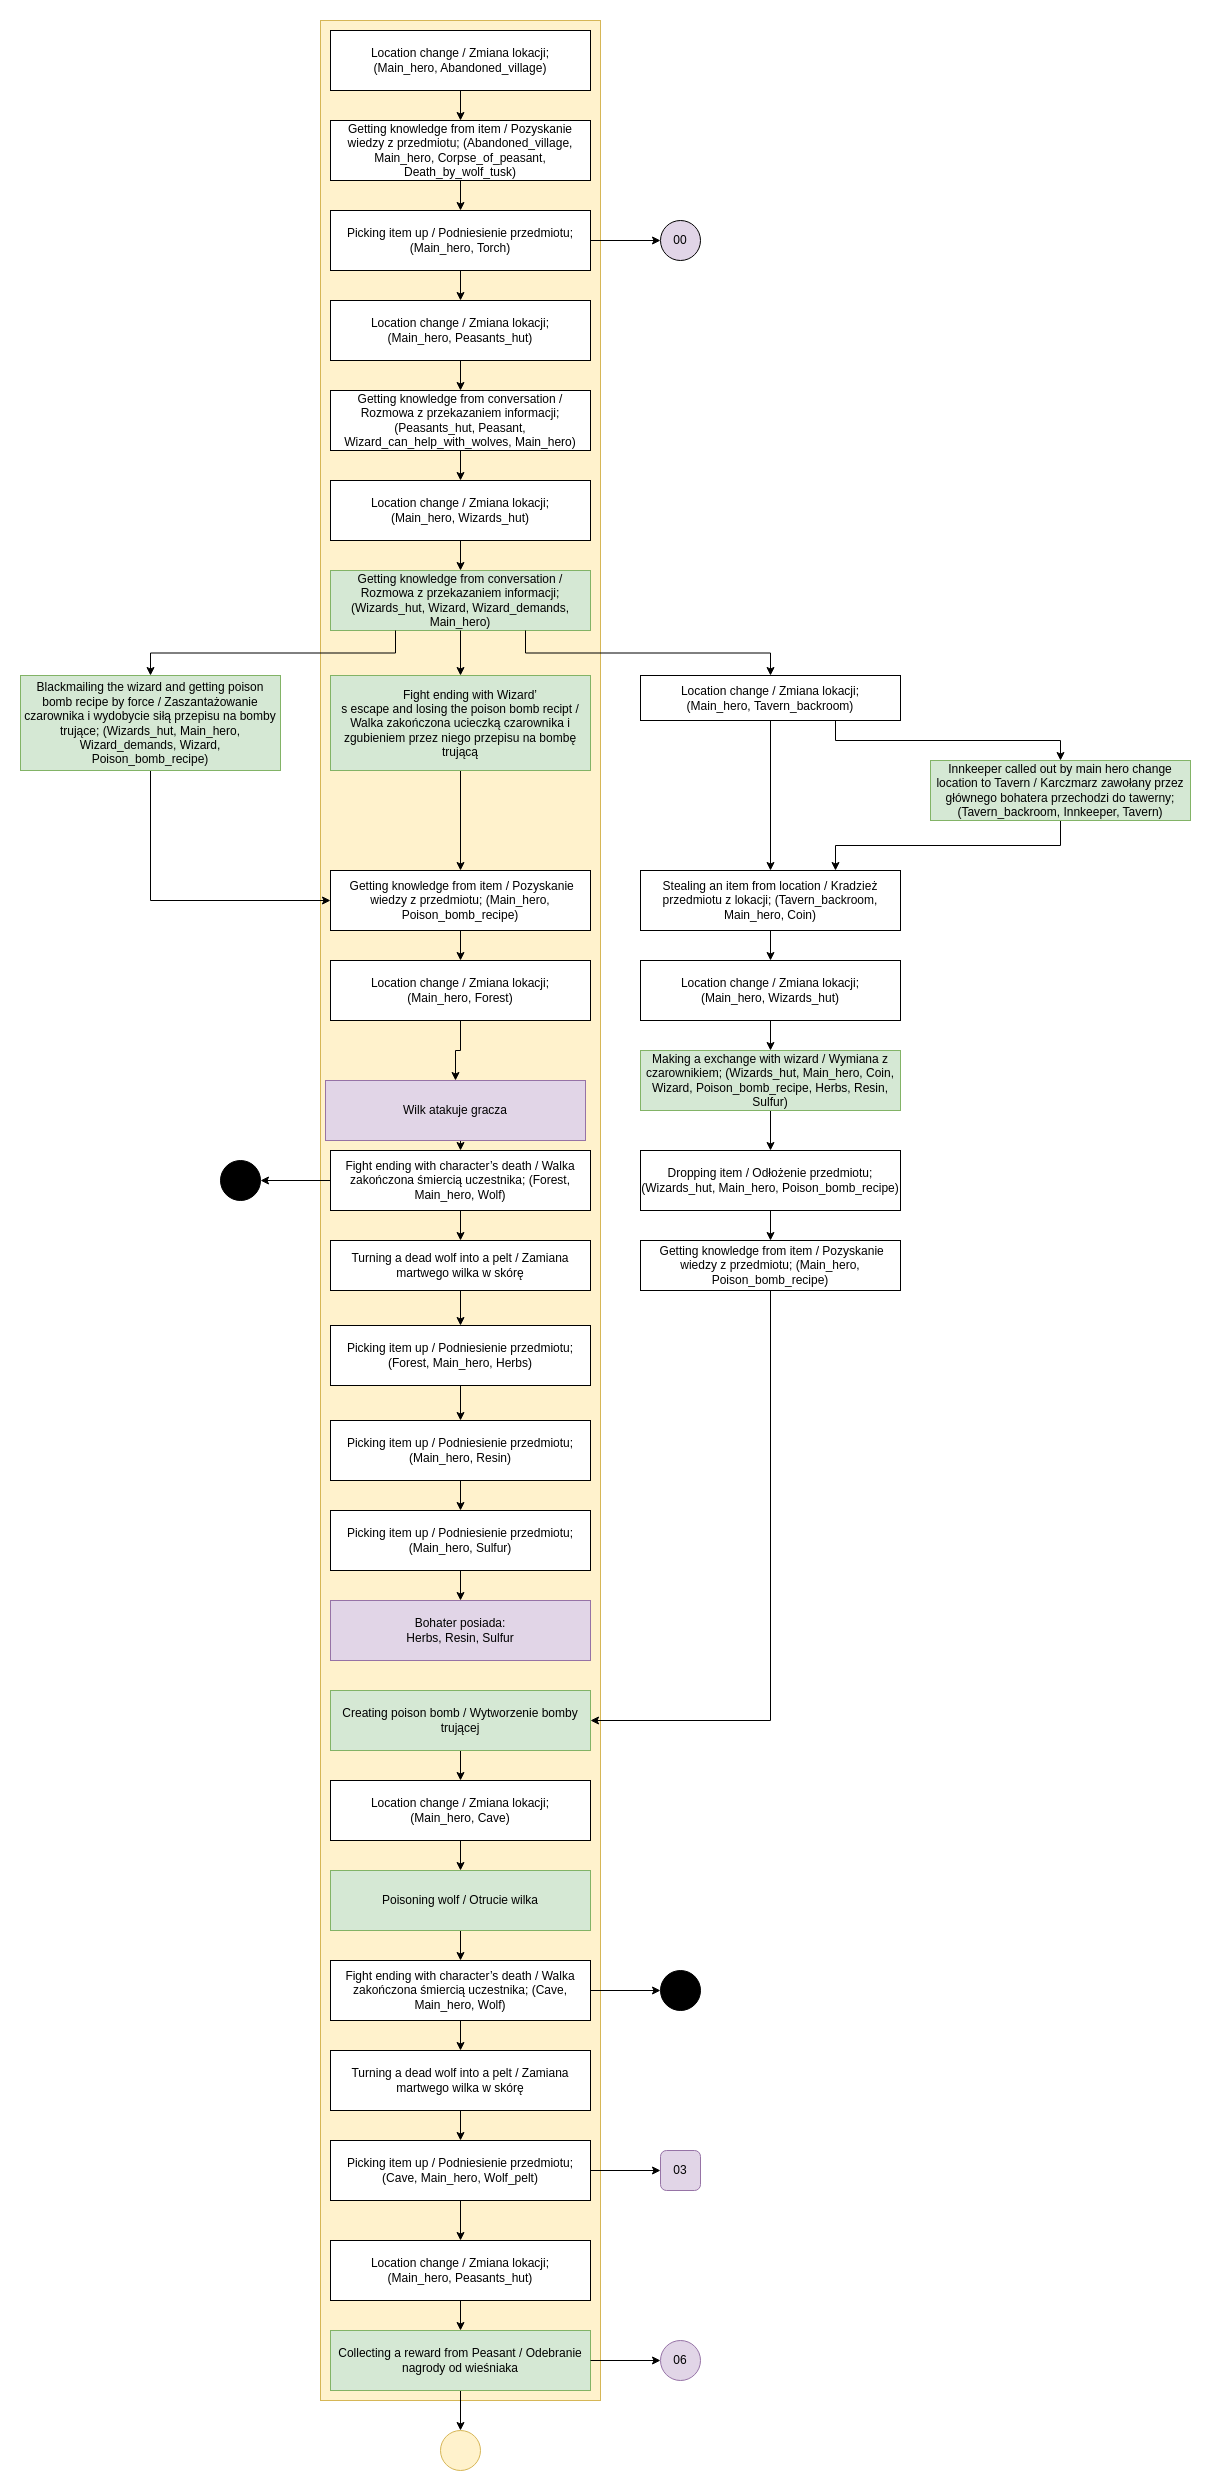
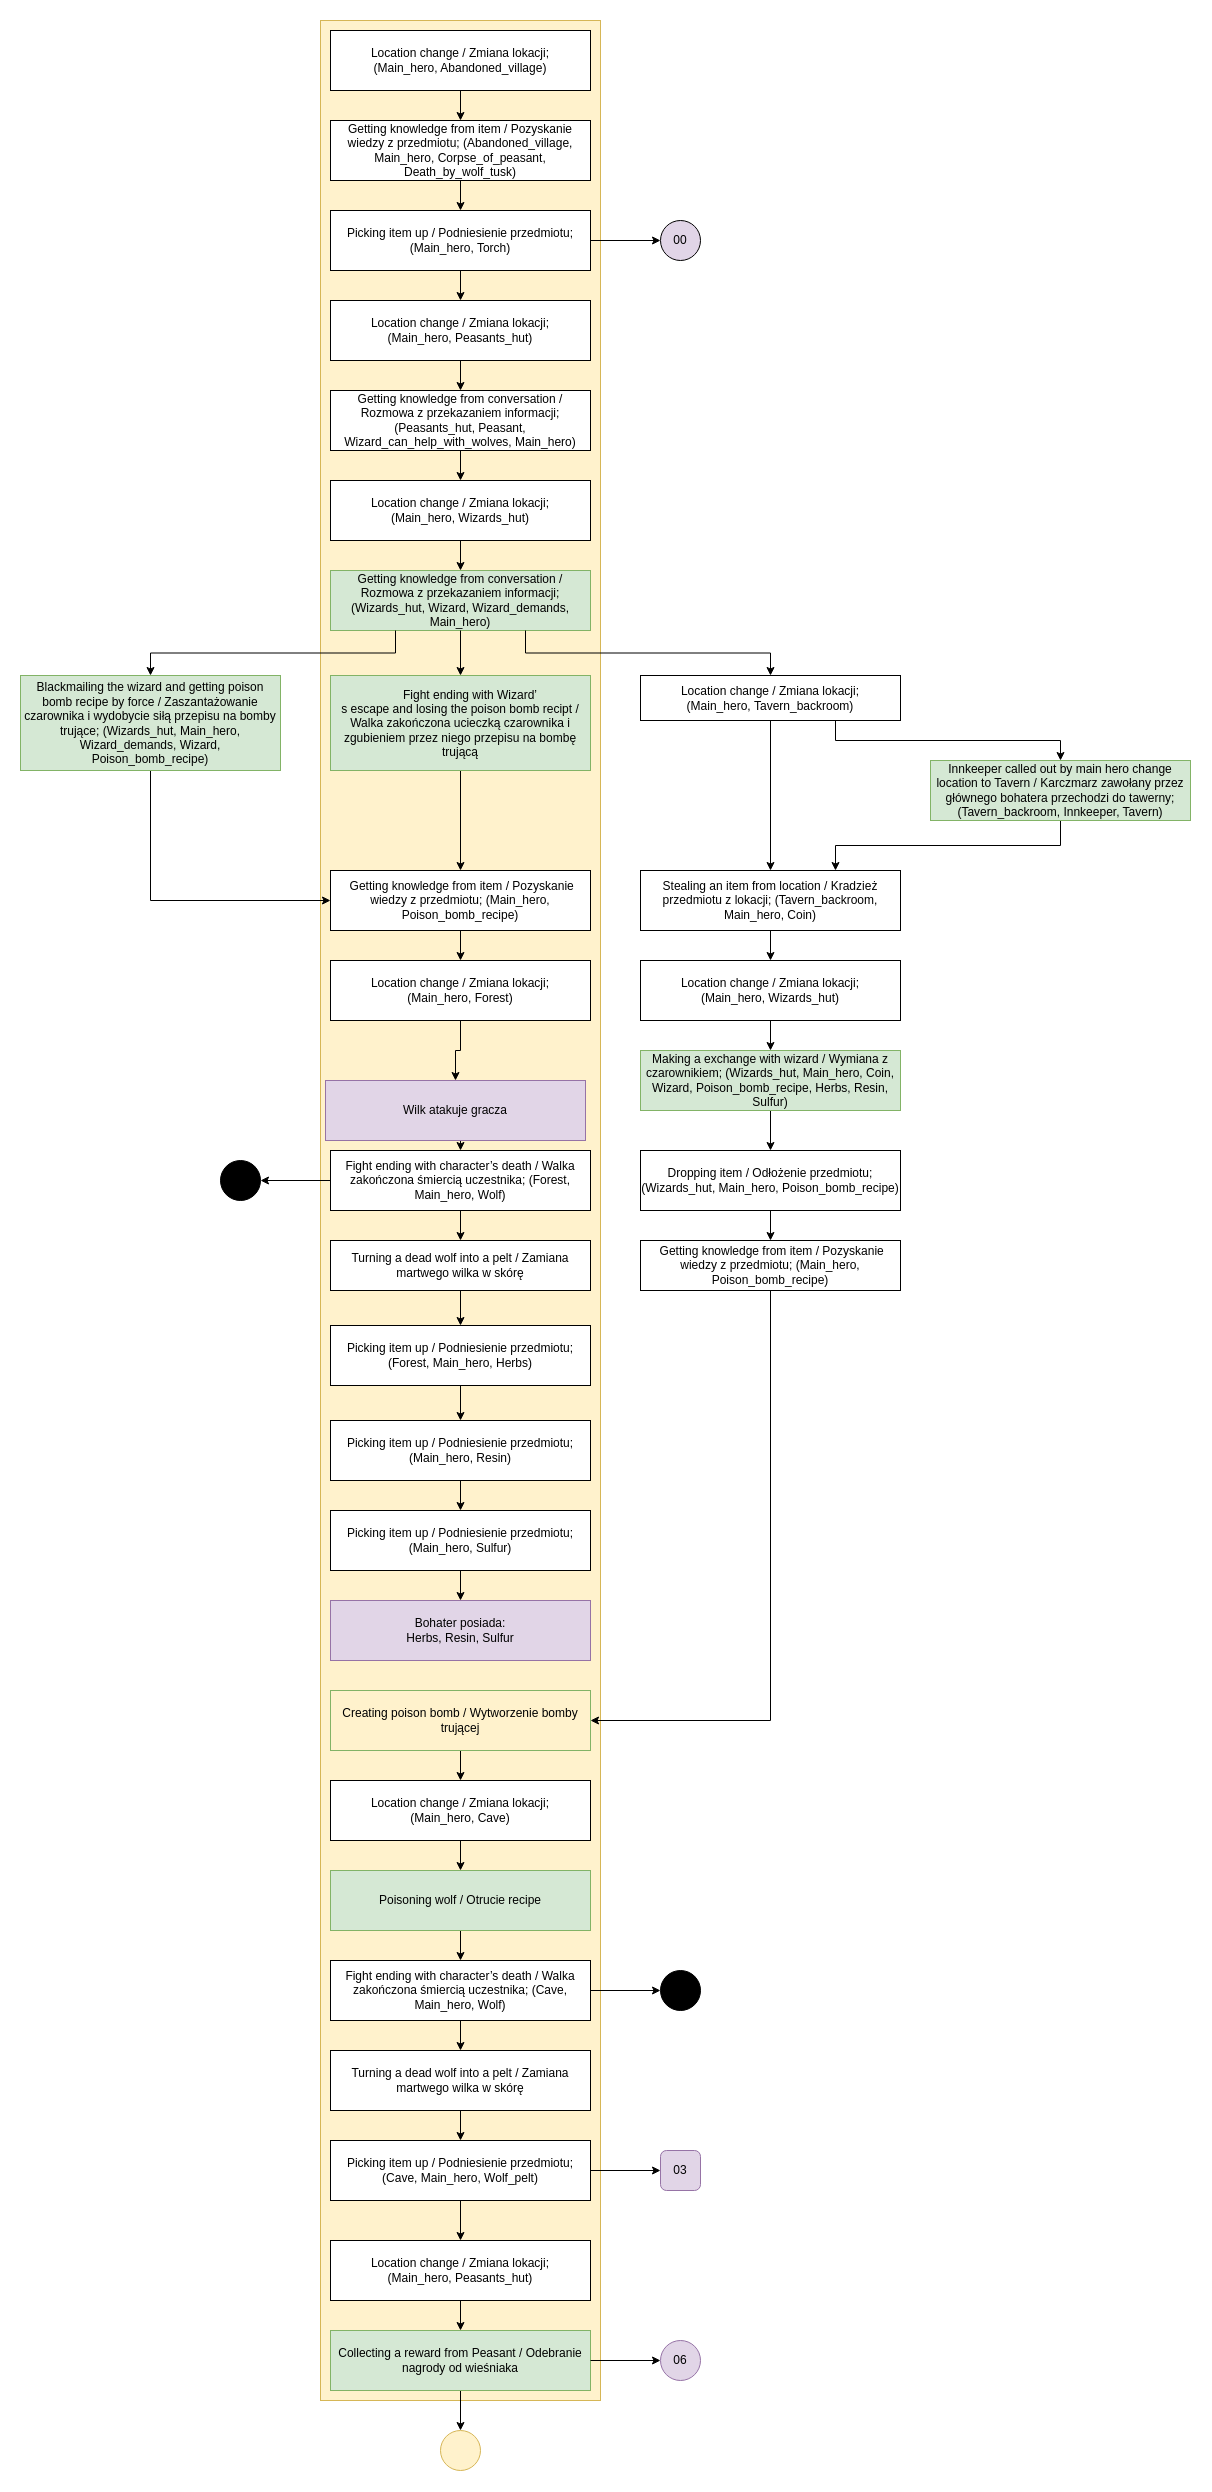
(461, 1721) -> (461, 1721)
(461, 1901) -> (461, 1901)
